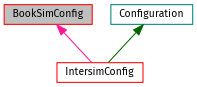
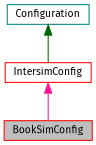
(78, 47) -> (48, 107)
